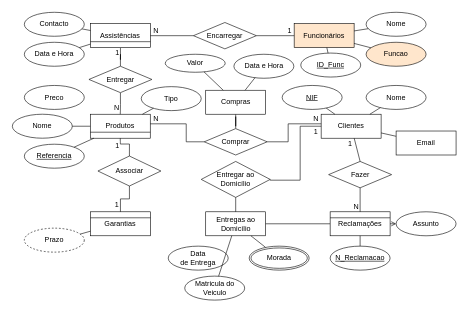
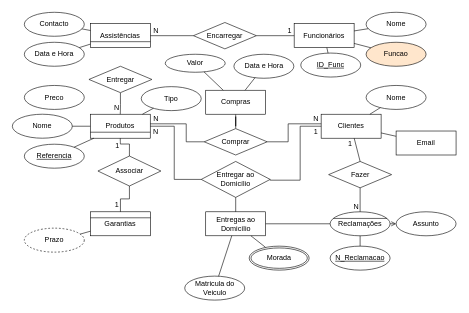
(324, 36) -> (324, 36)
(120, 56) -> none
(312, 98) -> none
(331, 111) -> none
none -> (174, 154)
(360, 224) -> (360, 224)
(198, 258) -> none
